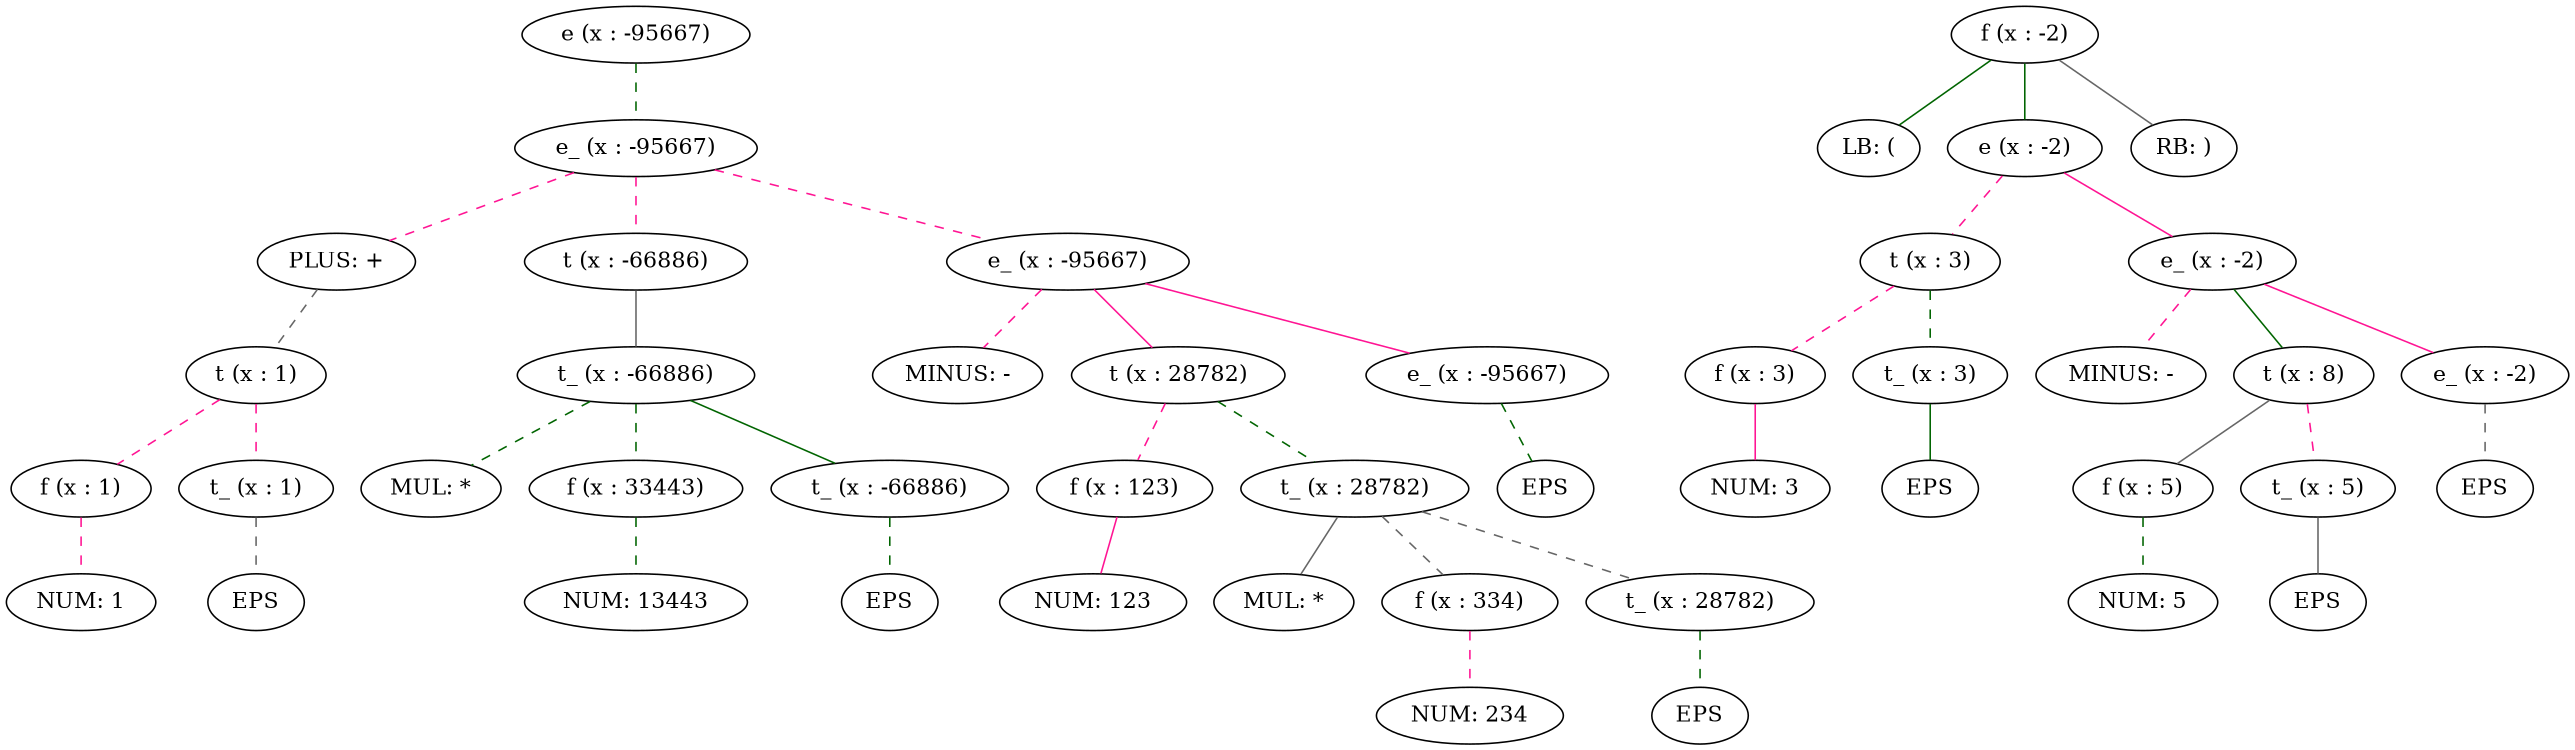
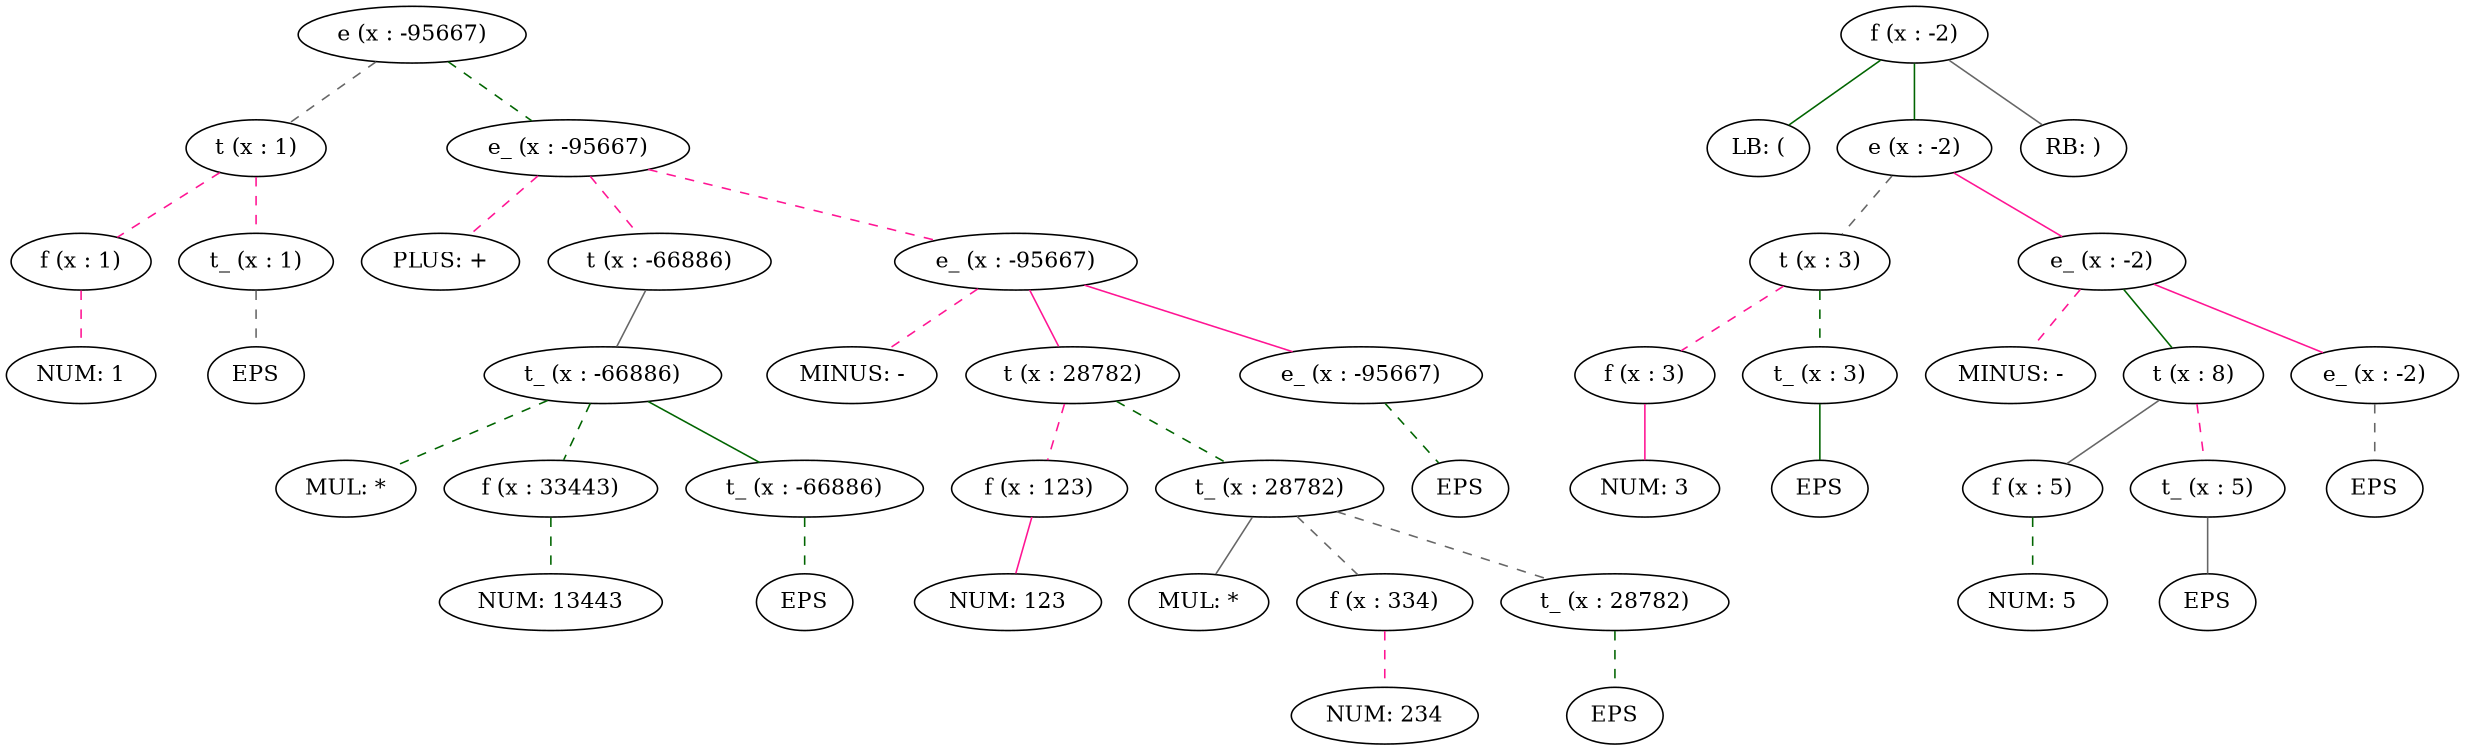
(1977, 205) -> (1867, 205)
(296, 319) -> (333, 92)
